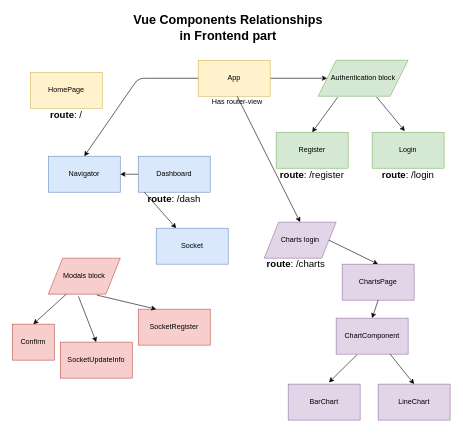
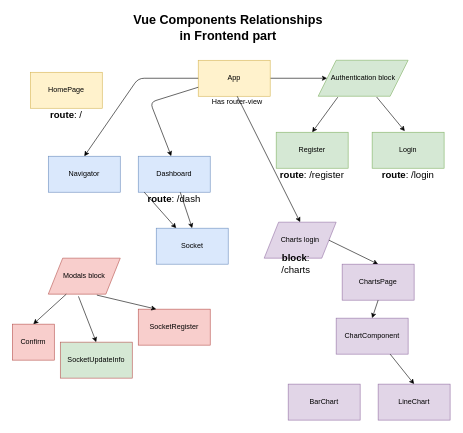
none -> (161, 130)
(125, 174) -> (186, 208)
(296, 264) -> (296, 264)
(96, 360) -> (96, 360)
(333, 378) -> none
